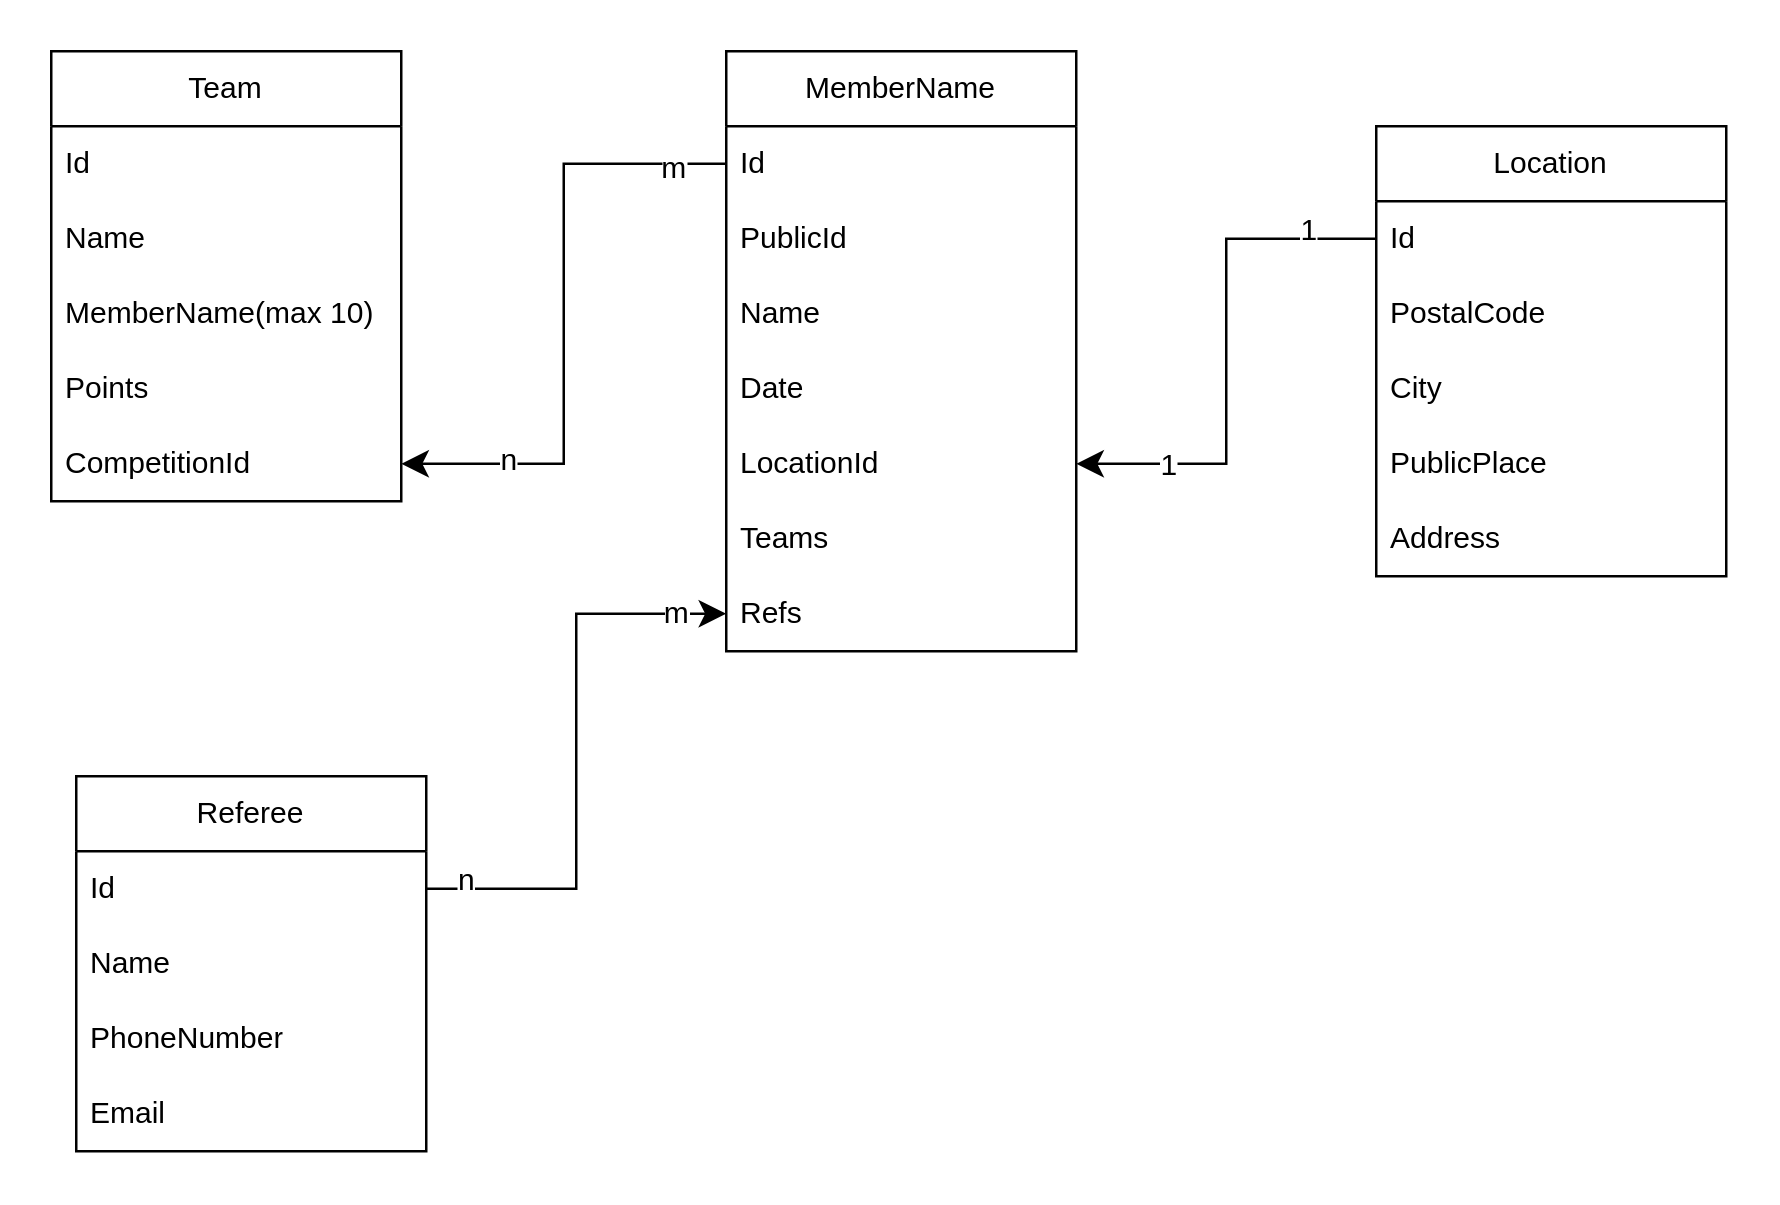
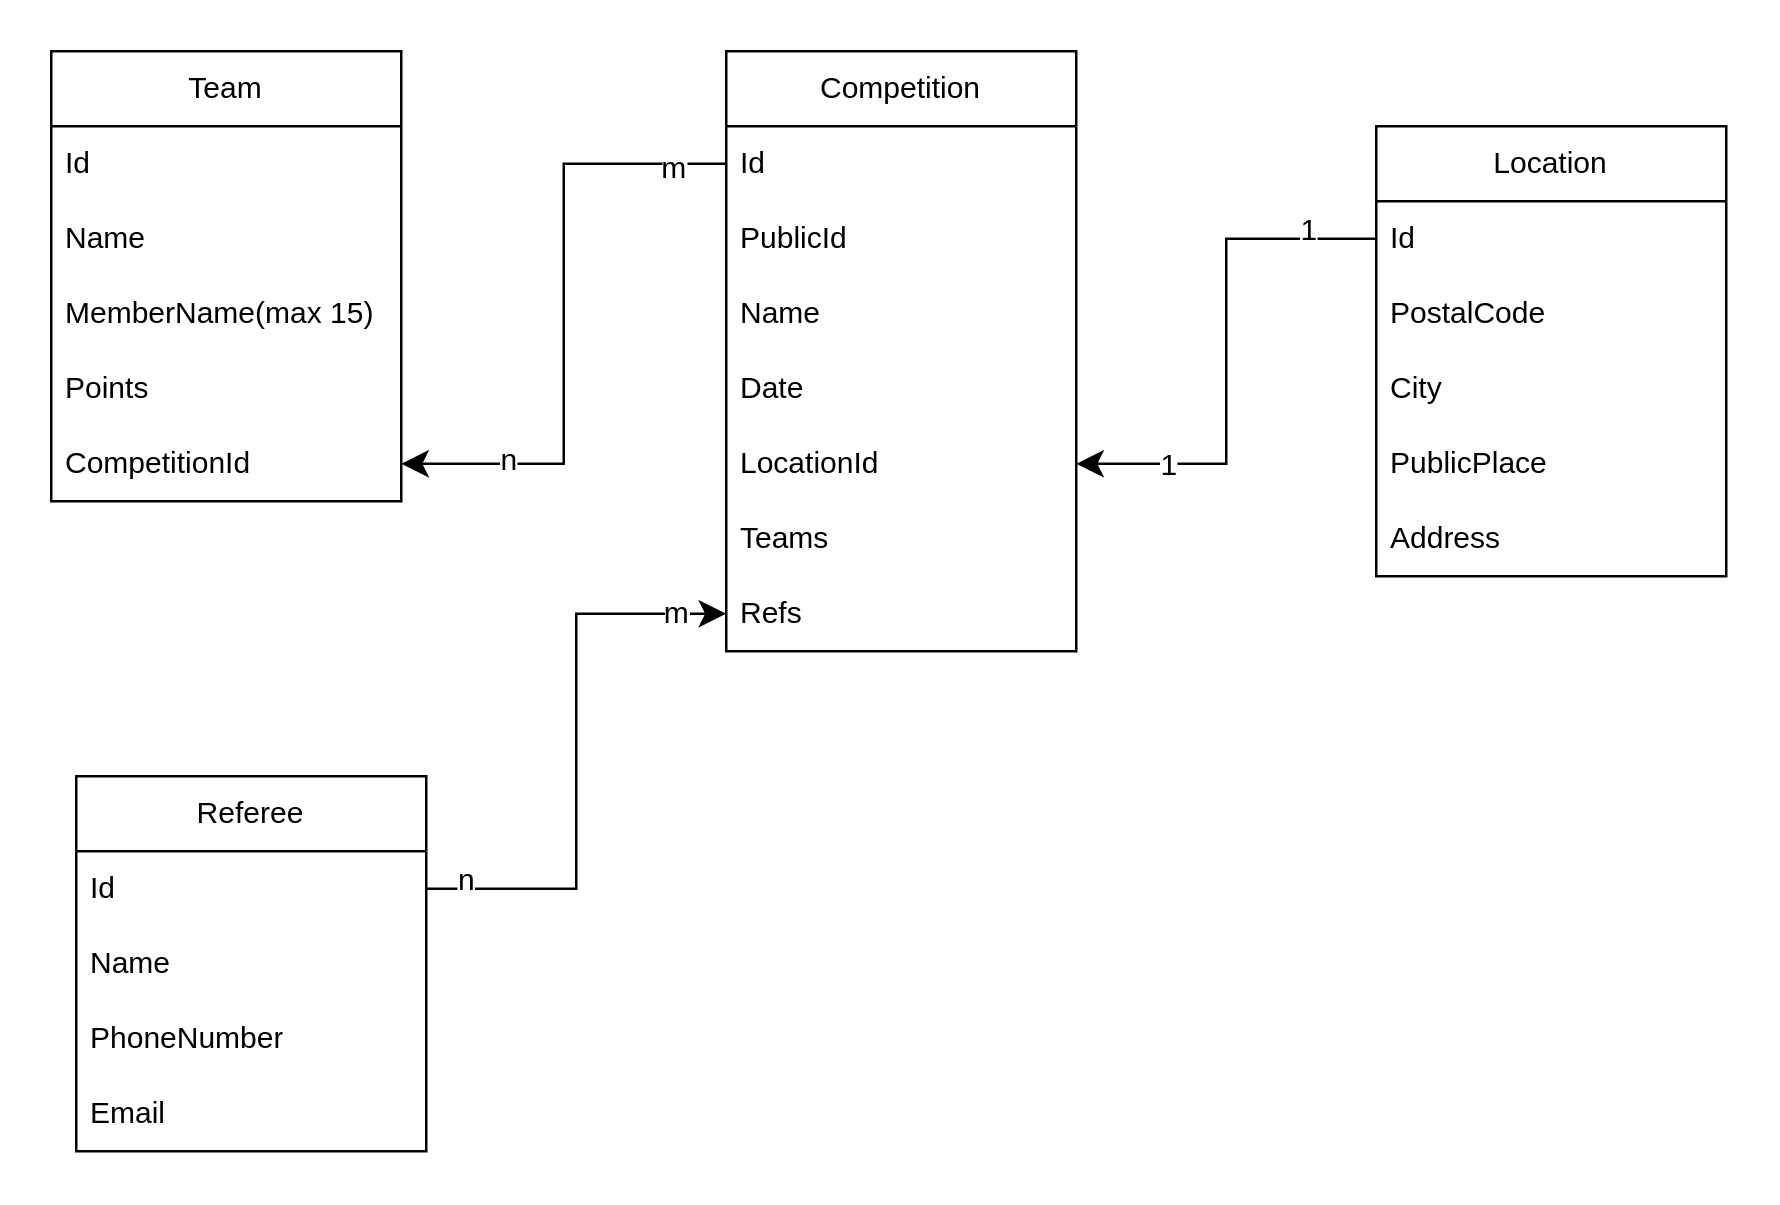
(901, 89) -> (901, 89)
(214, 314) -> (214, 314)
